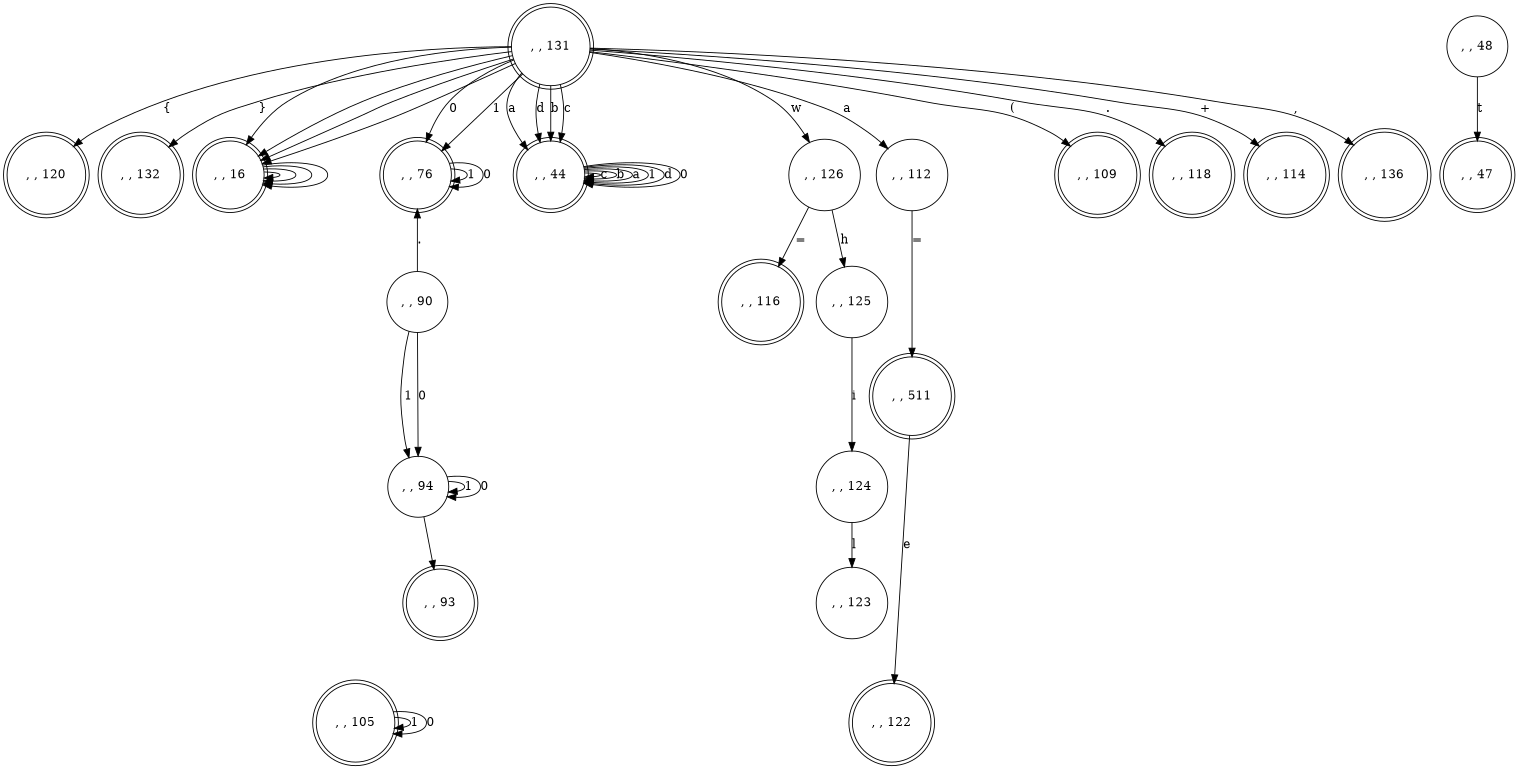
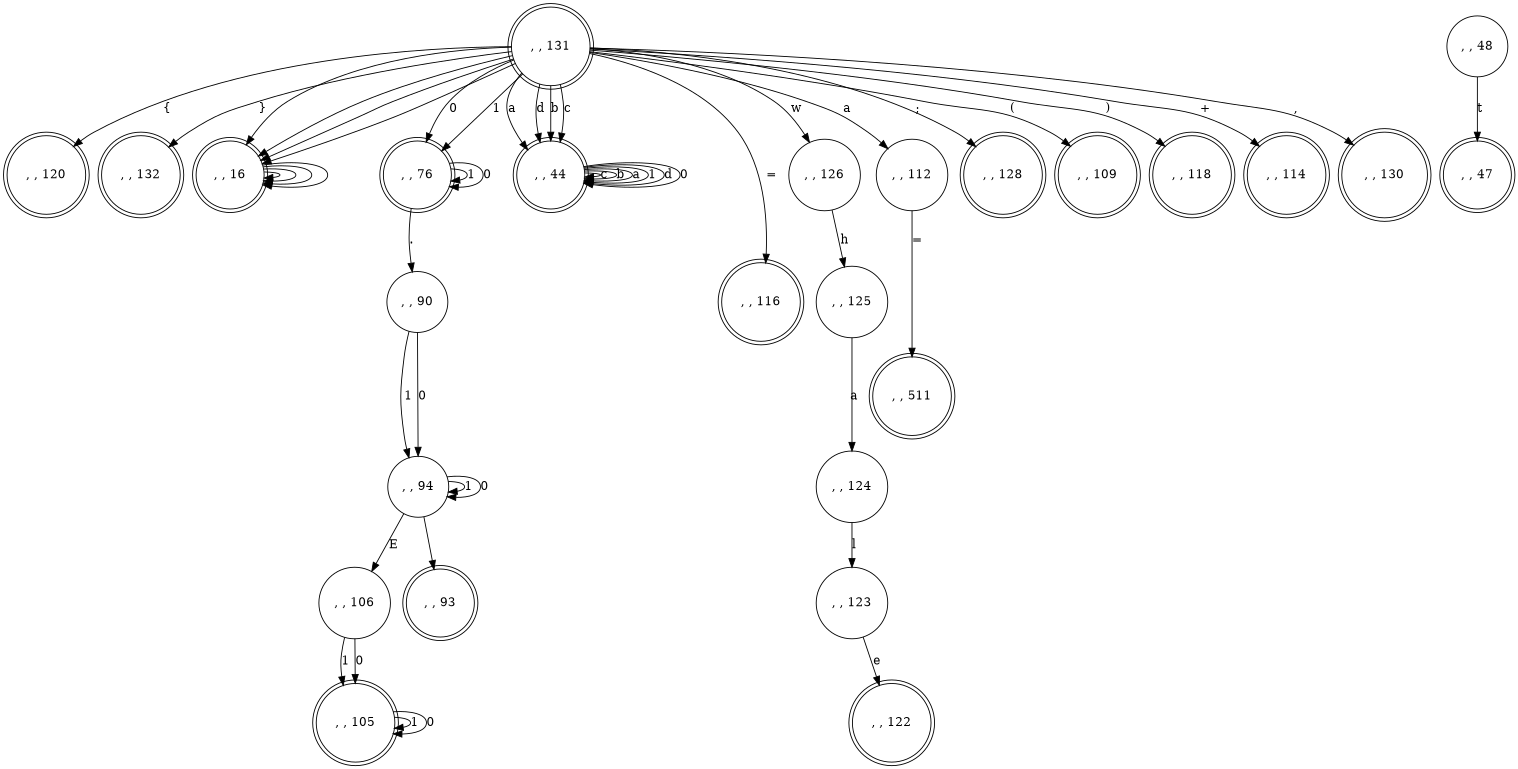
(1108, 109) -> (1108, 109)
none -> (1003, 175)
(1385, 175) -> (1385, 175)
(796, 233) -> (723, 116)
(417, 245) -> (409, 236)
(854, 396) -> (854, 396)
(902, 555) -> (870, 657)
none -> (355, 603)
